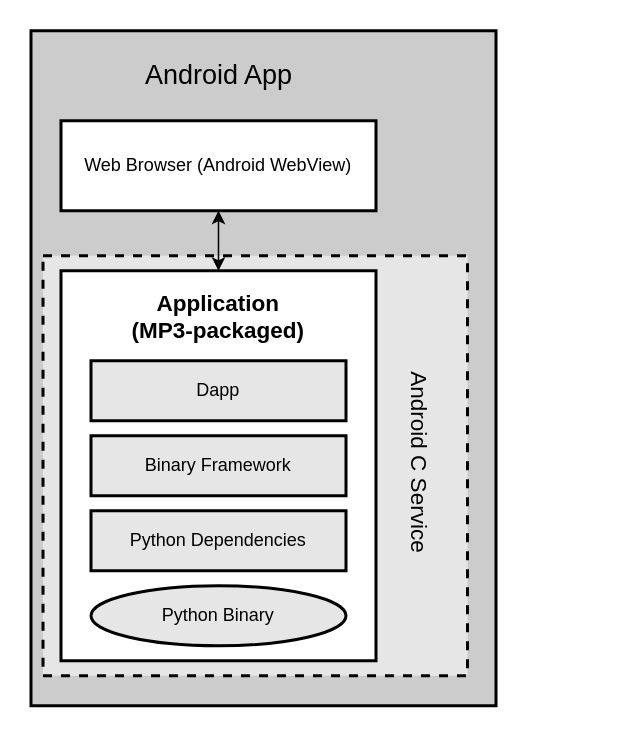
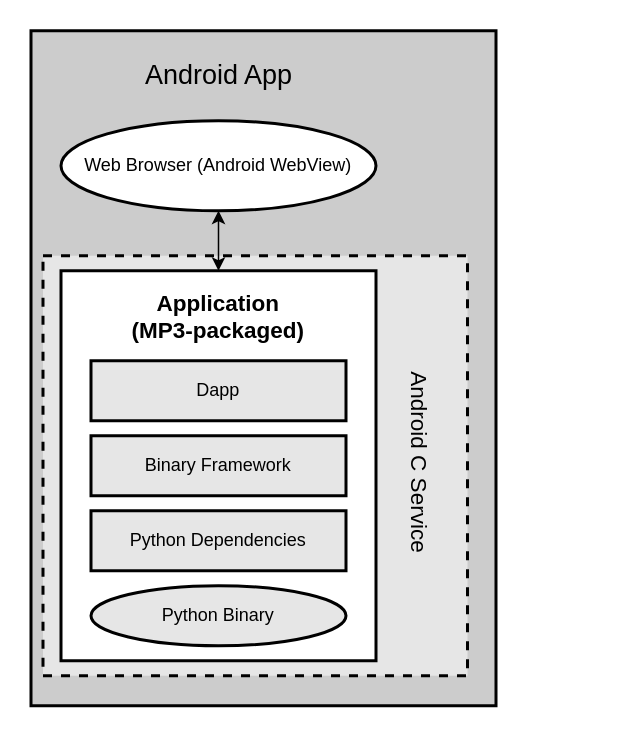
(218, 166) -> (218, 166)
